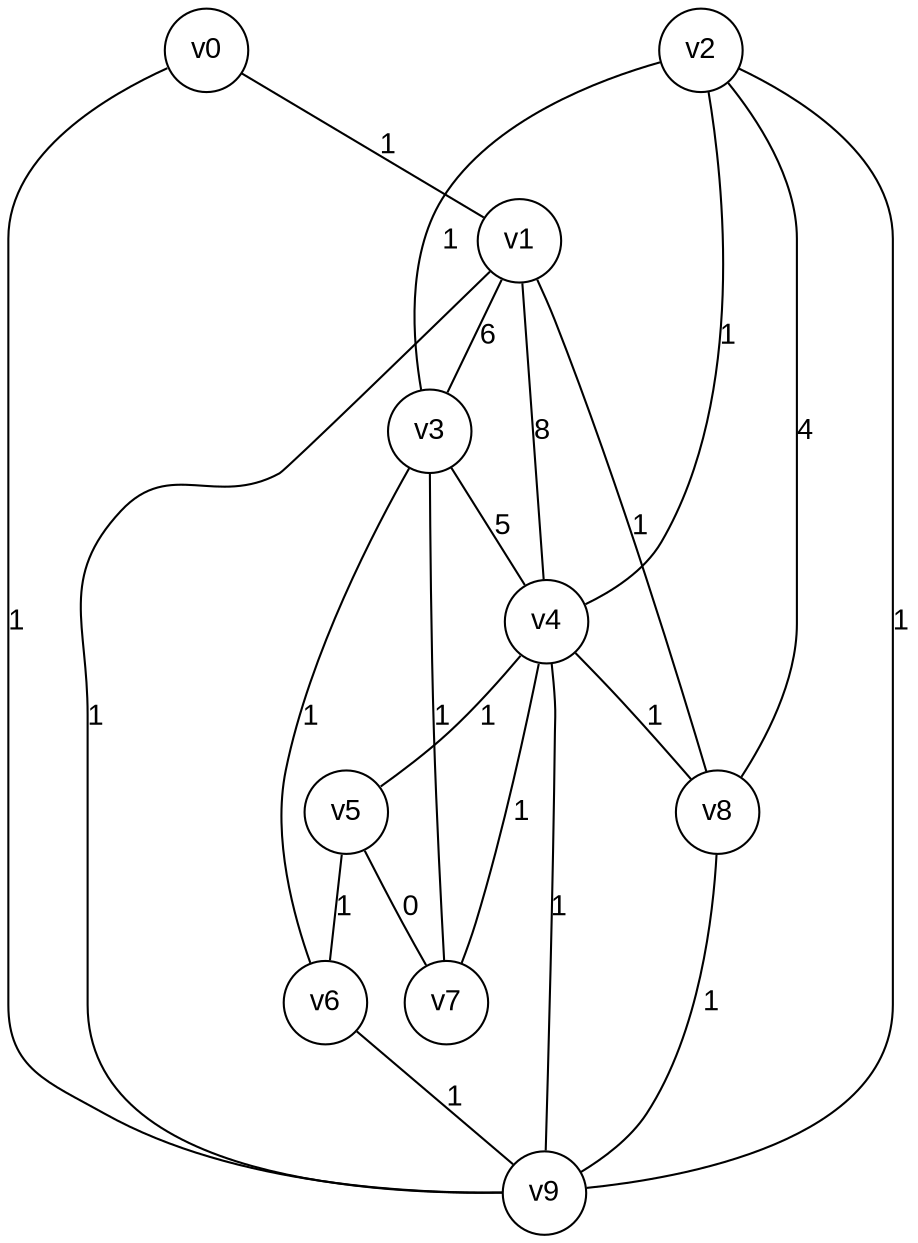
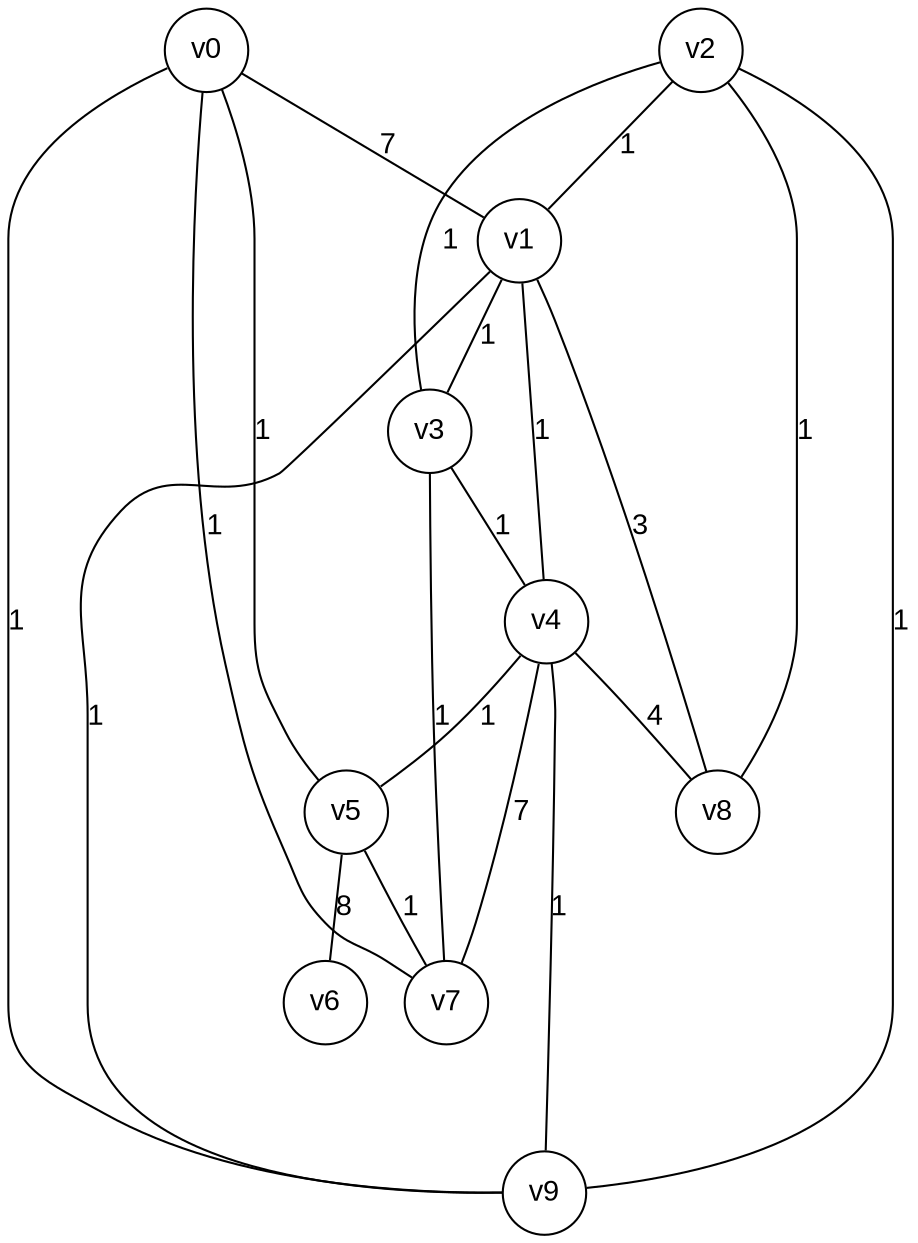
(388, 146) -> (388, 146)
(488, 336) -> (488, 336)
(716, 371) -> (610, 145)
(542, 431) -> (542, 431)
(805, 431) -> (805, 431)
none -> (255, 441)
(503, 526) -> (503, 526)
(640, 526) -> (640, 526)
none -> (209, 570)
(303, 707) -> none
(655, 717) -> (655, 717)
(522, 812) -> (522, 812)
(344, 907) -> (344, 907)
(411, 907) -> (411, 907)
(685, 1031) -> none
(435, 1098) -> none
